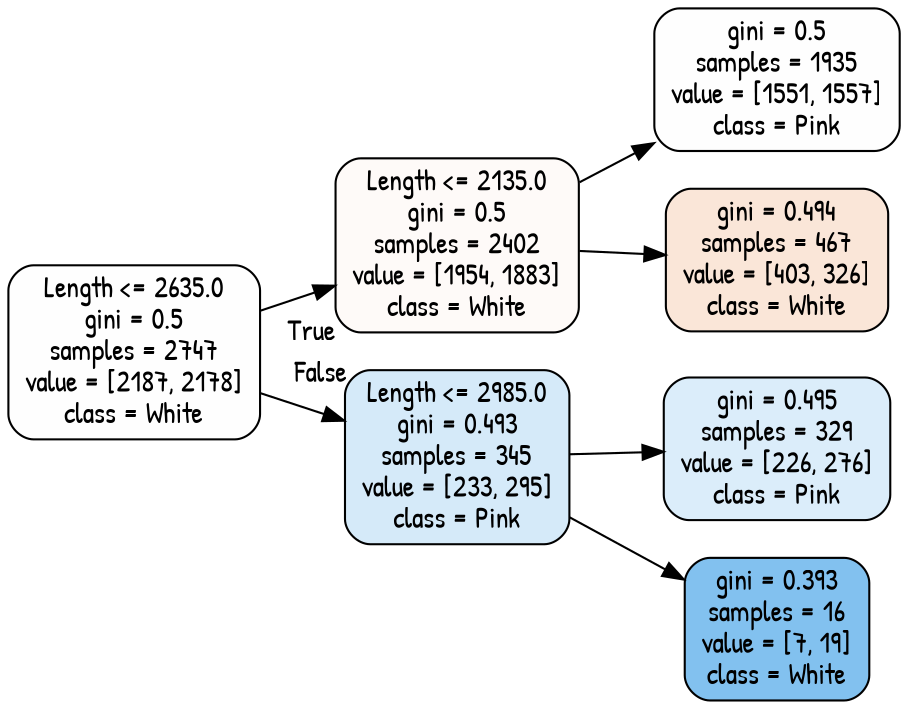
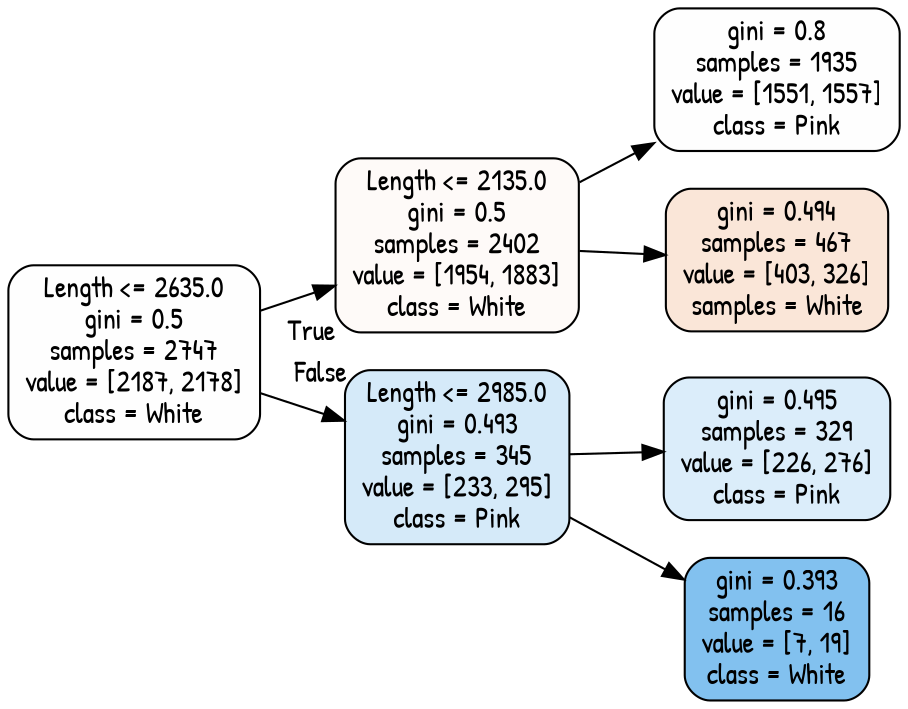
(777, 80) -> (777, 80)
(777, 260) -> (777, 260)
